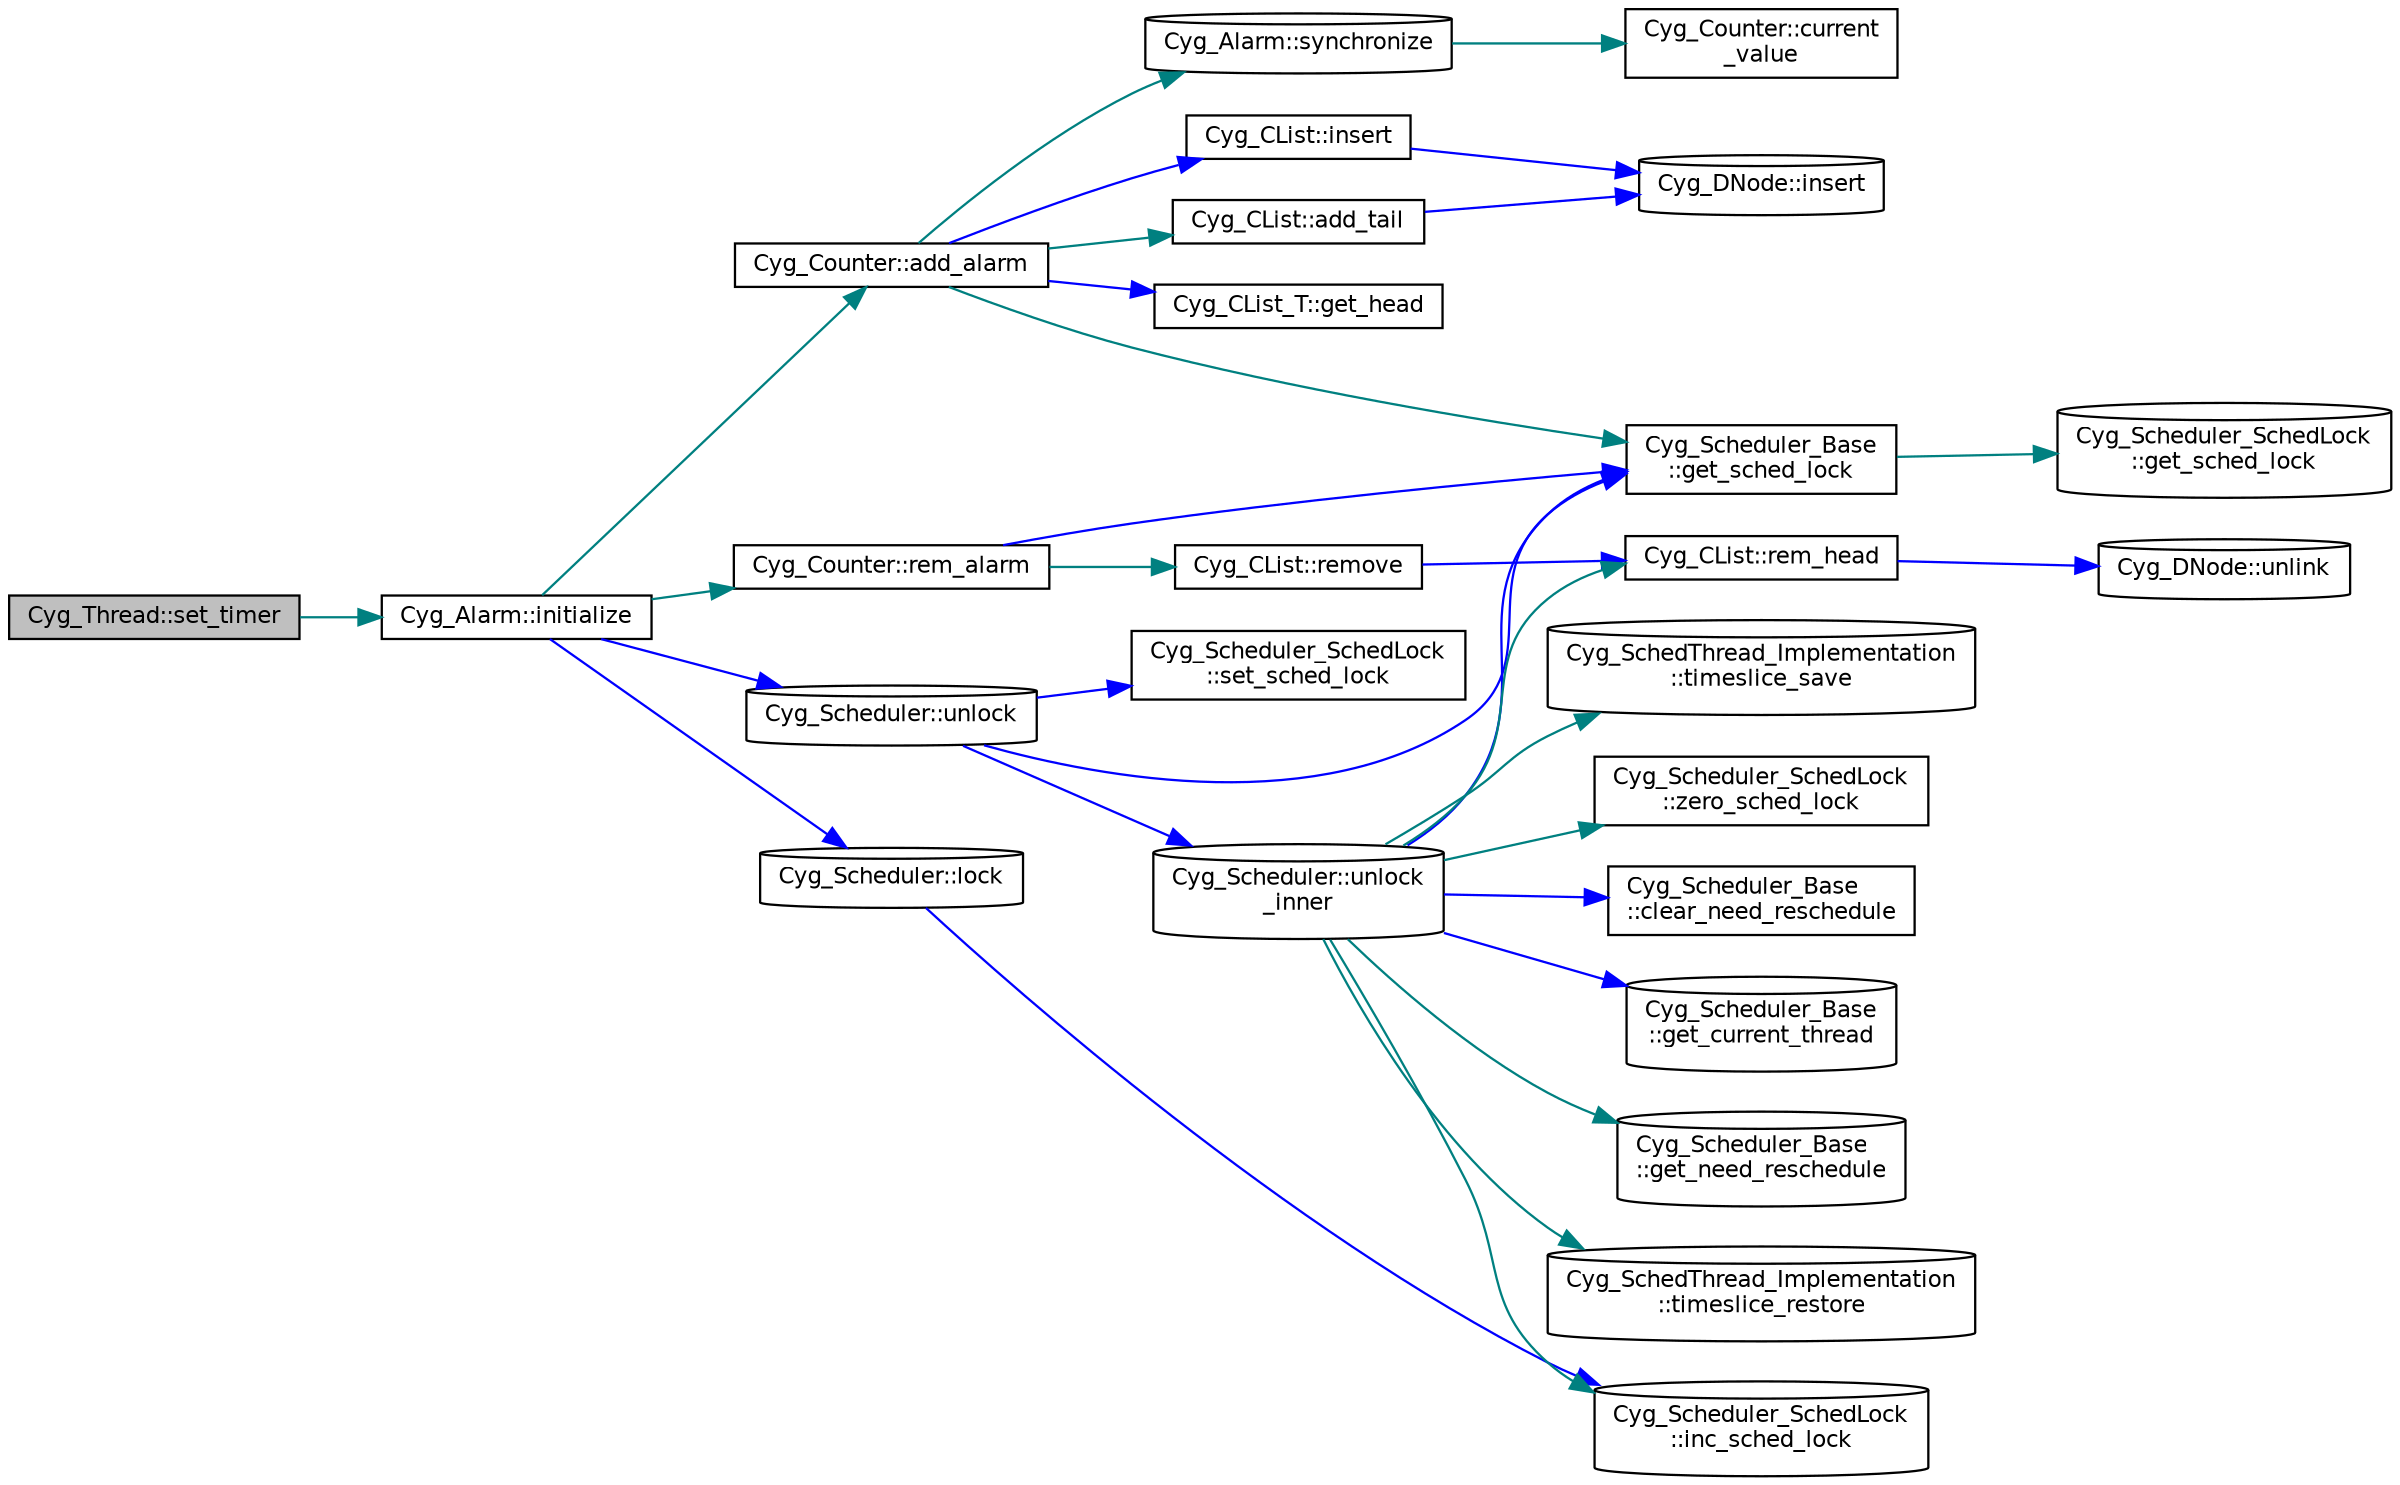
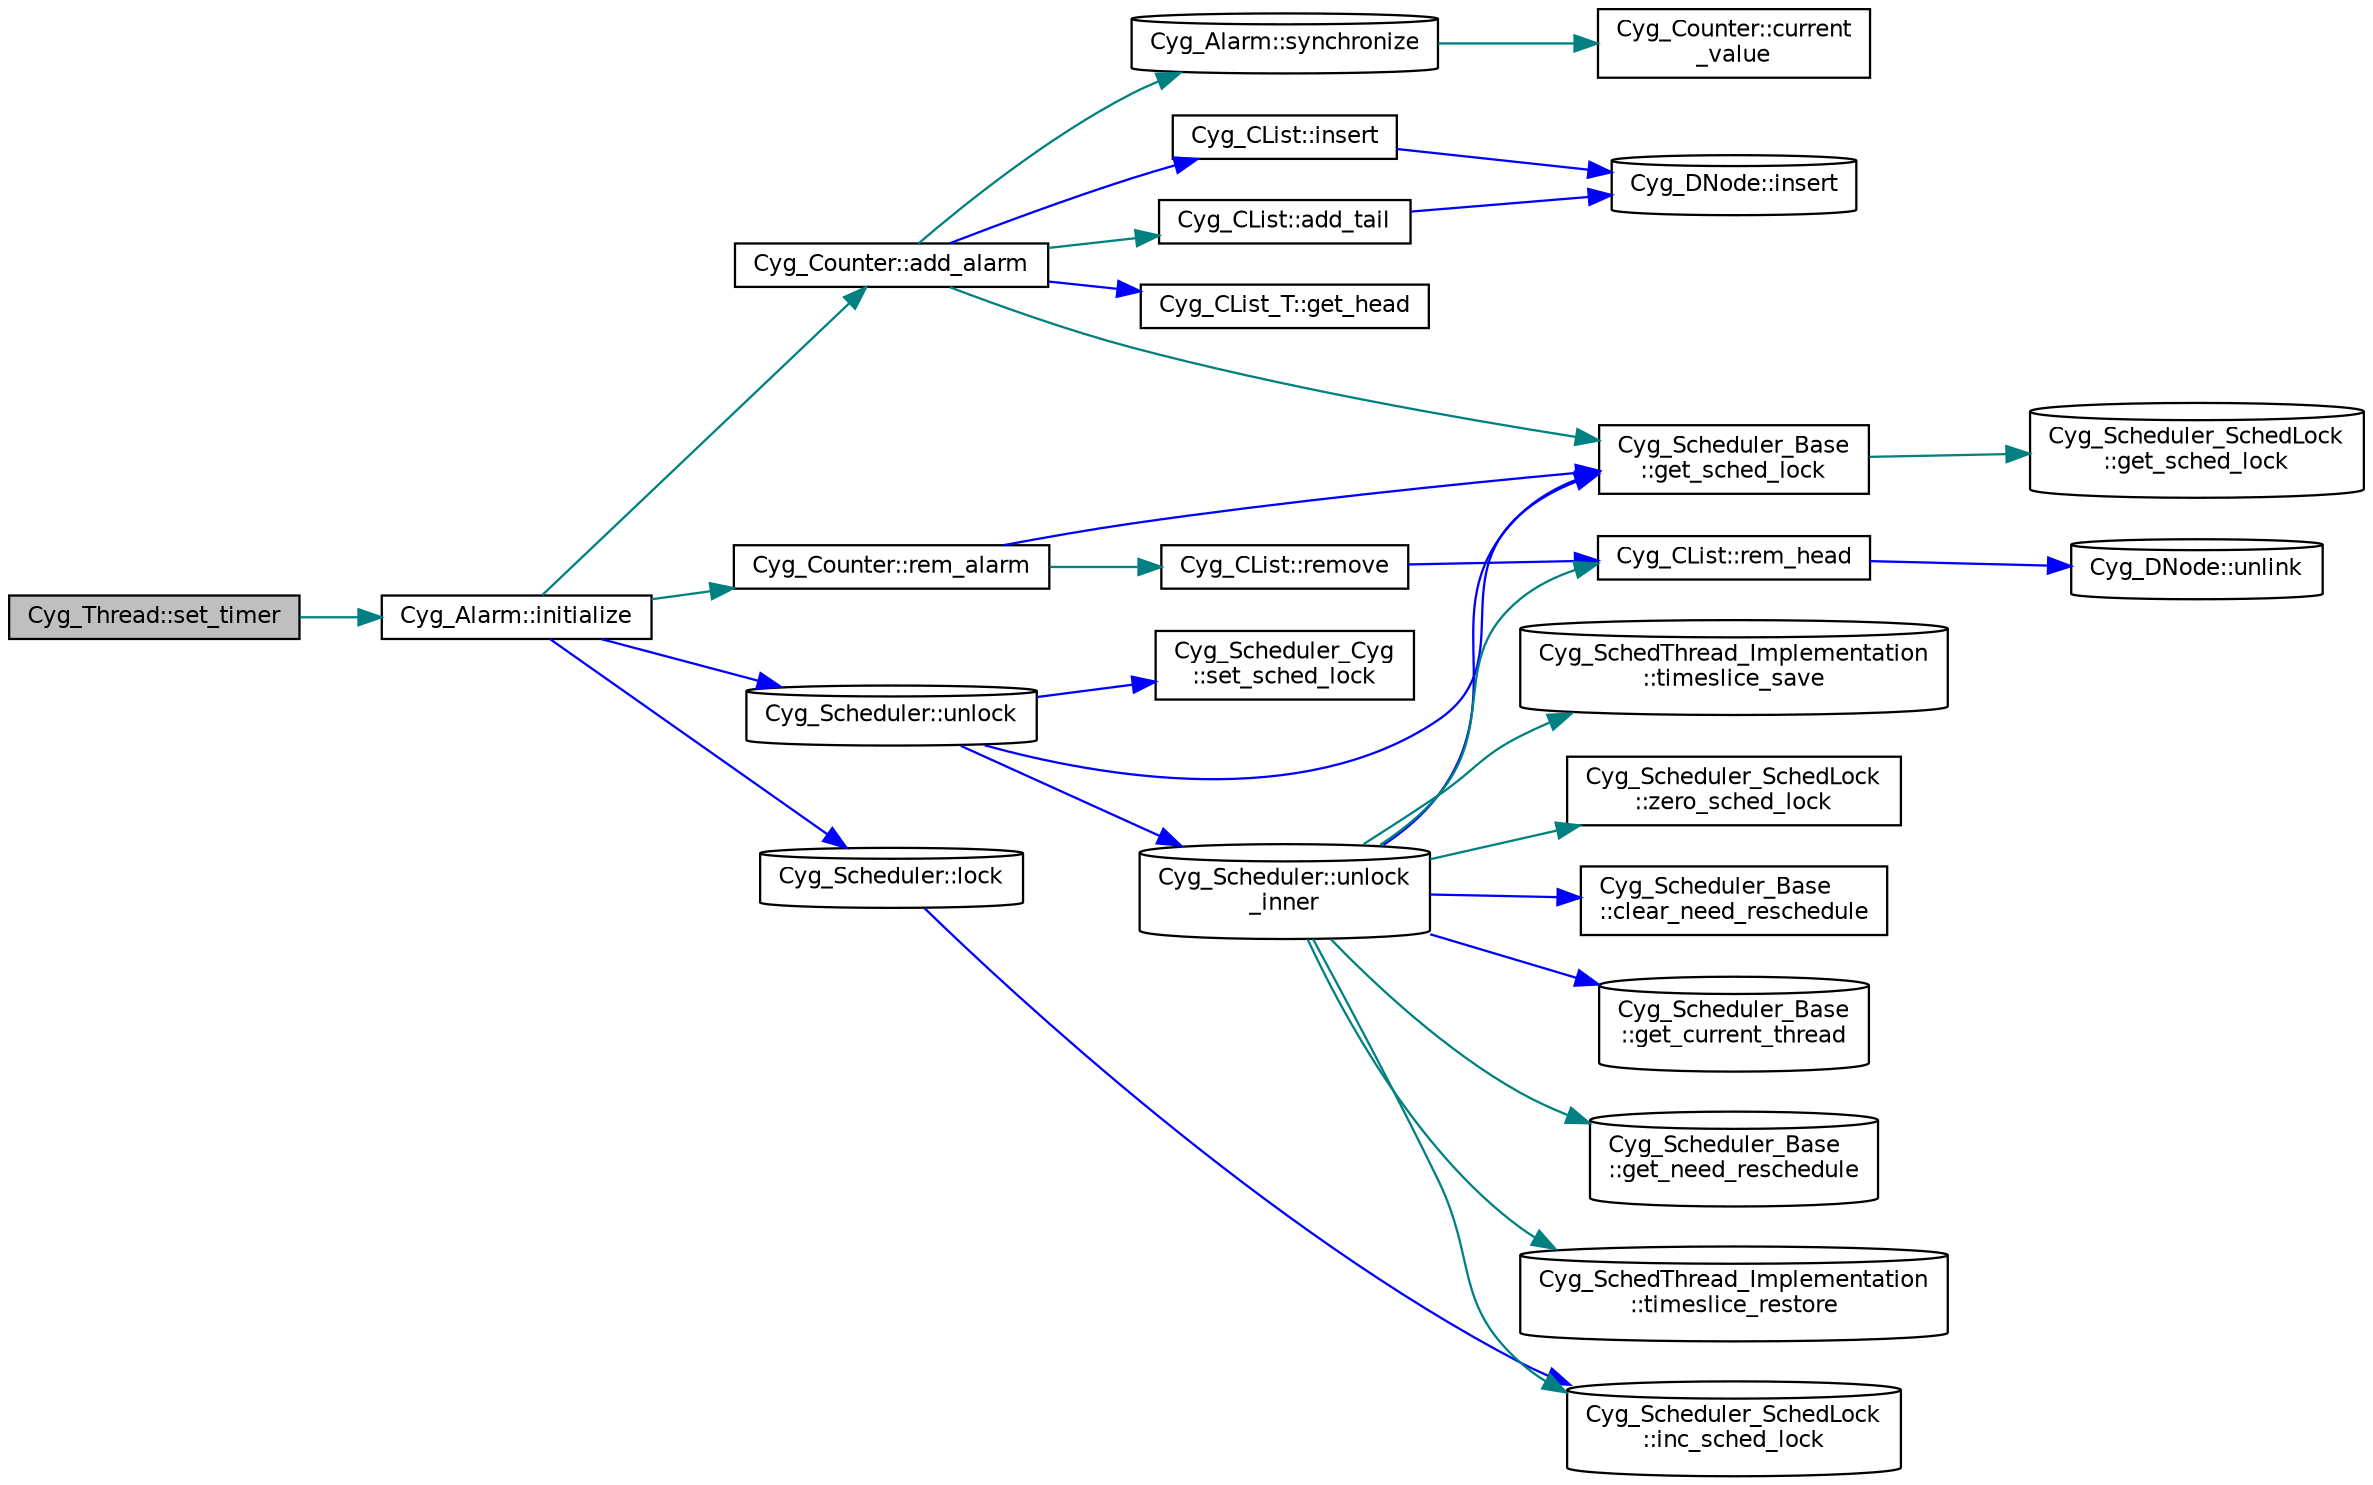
(1299, 665) -> (1285, 665)
